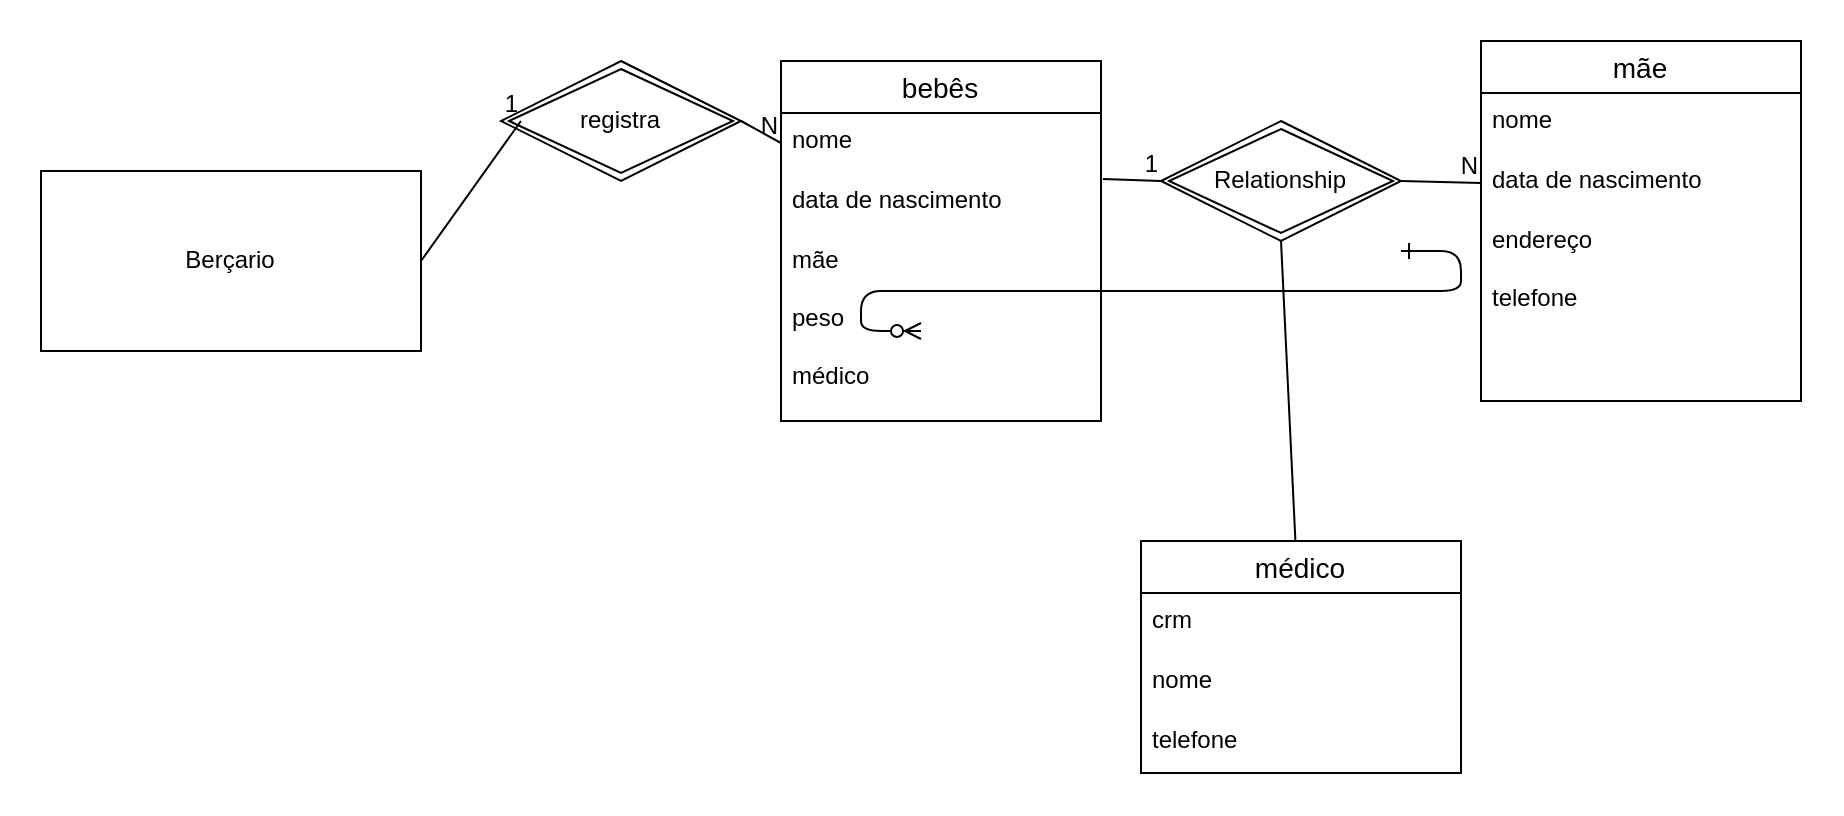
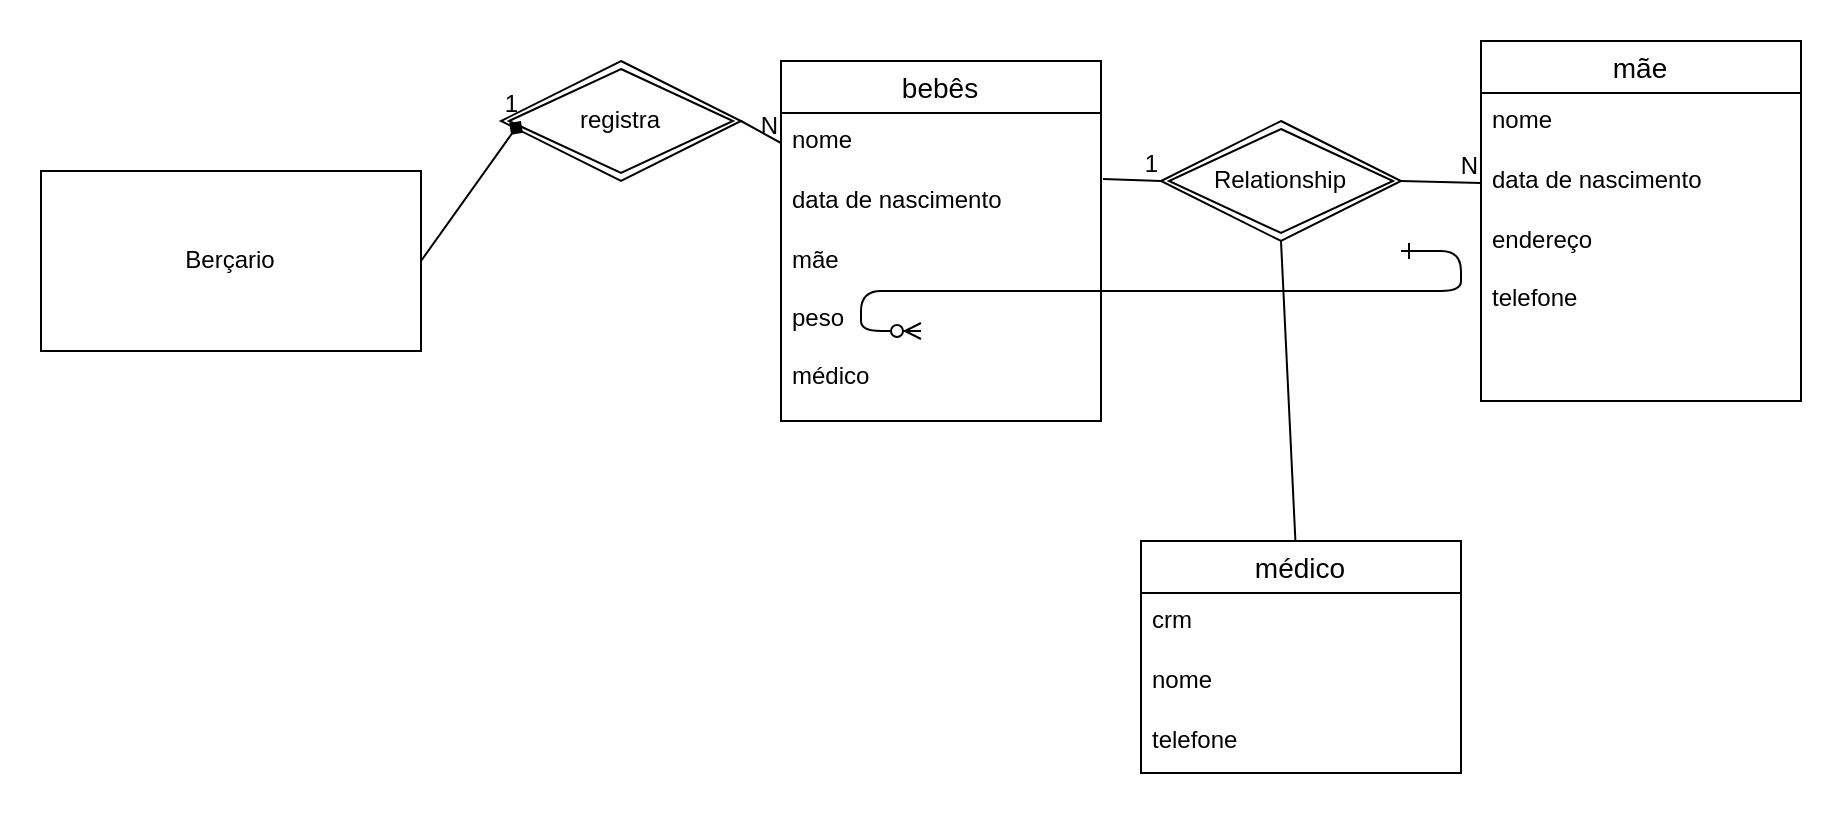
(516, 128) -> (511, 134)
